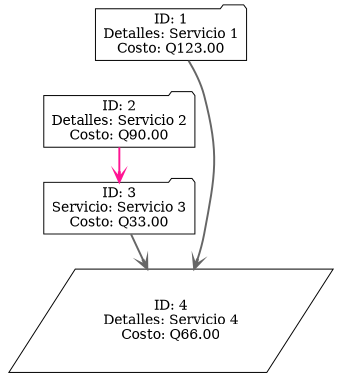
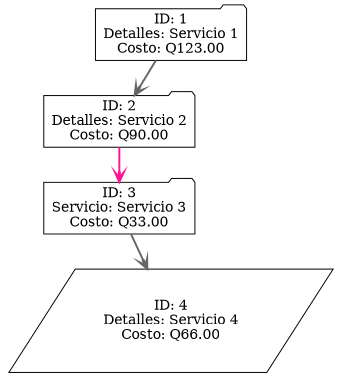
(214, 159) -> (148, 74)
